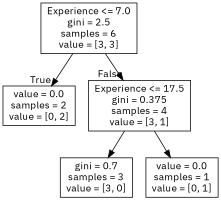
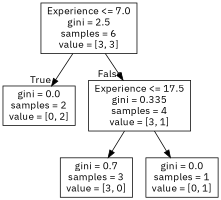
(39, 106) -> (39, 106)
(140, 106) -> (140, 106)
(182, 178) -> (182, 178)
